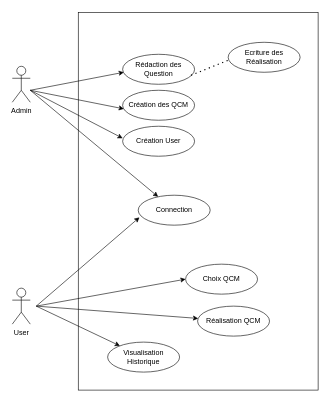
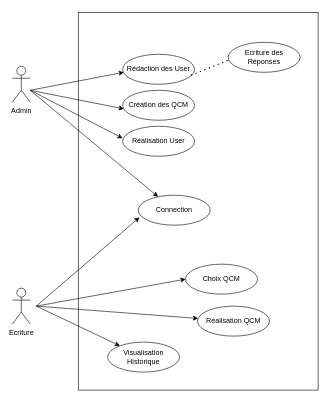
(264, 57) -> (264, 57)
(159, 69) -> (159, 69)
(159, 141) -> (159, 141)
(22, 333) -> (22, 333)
